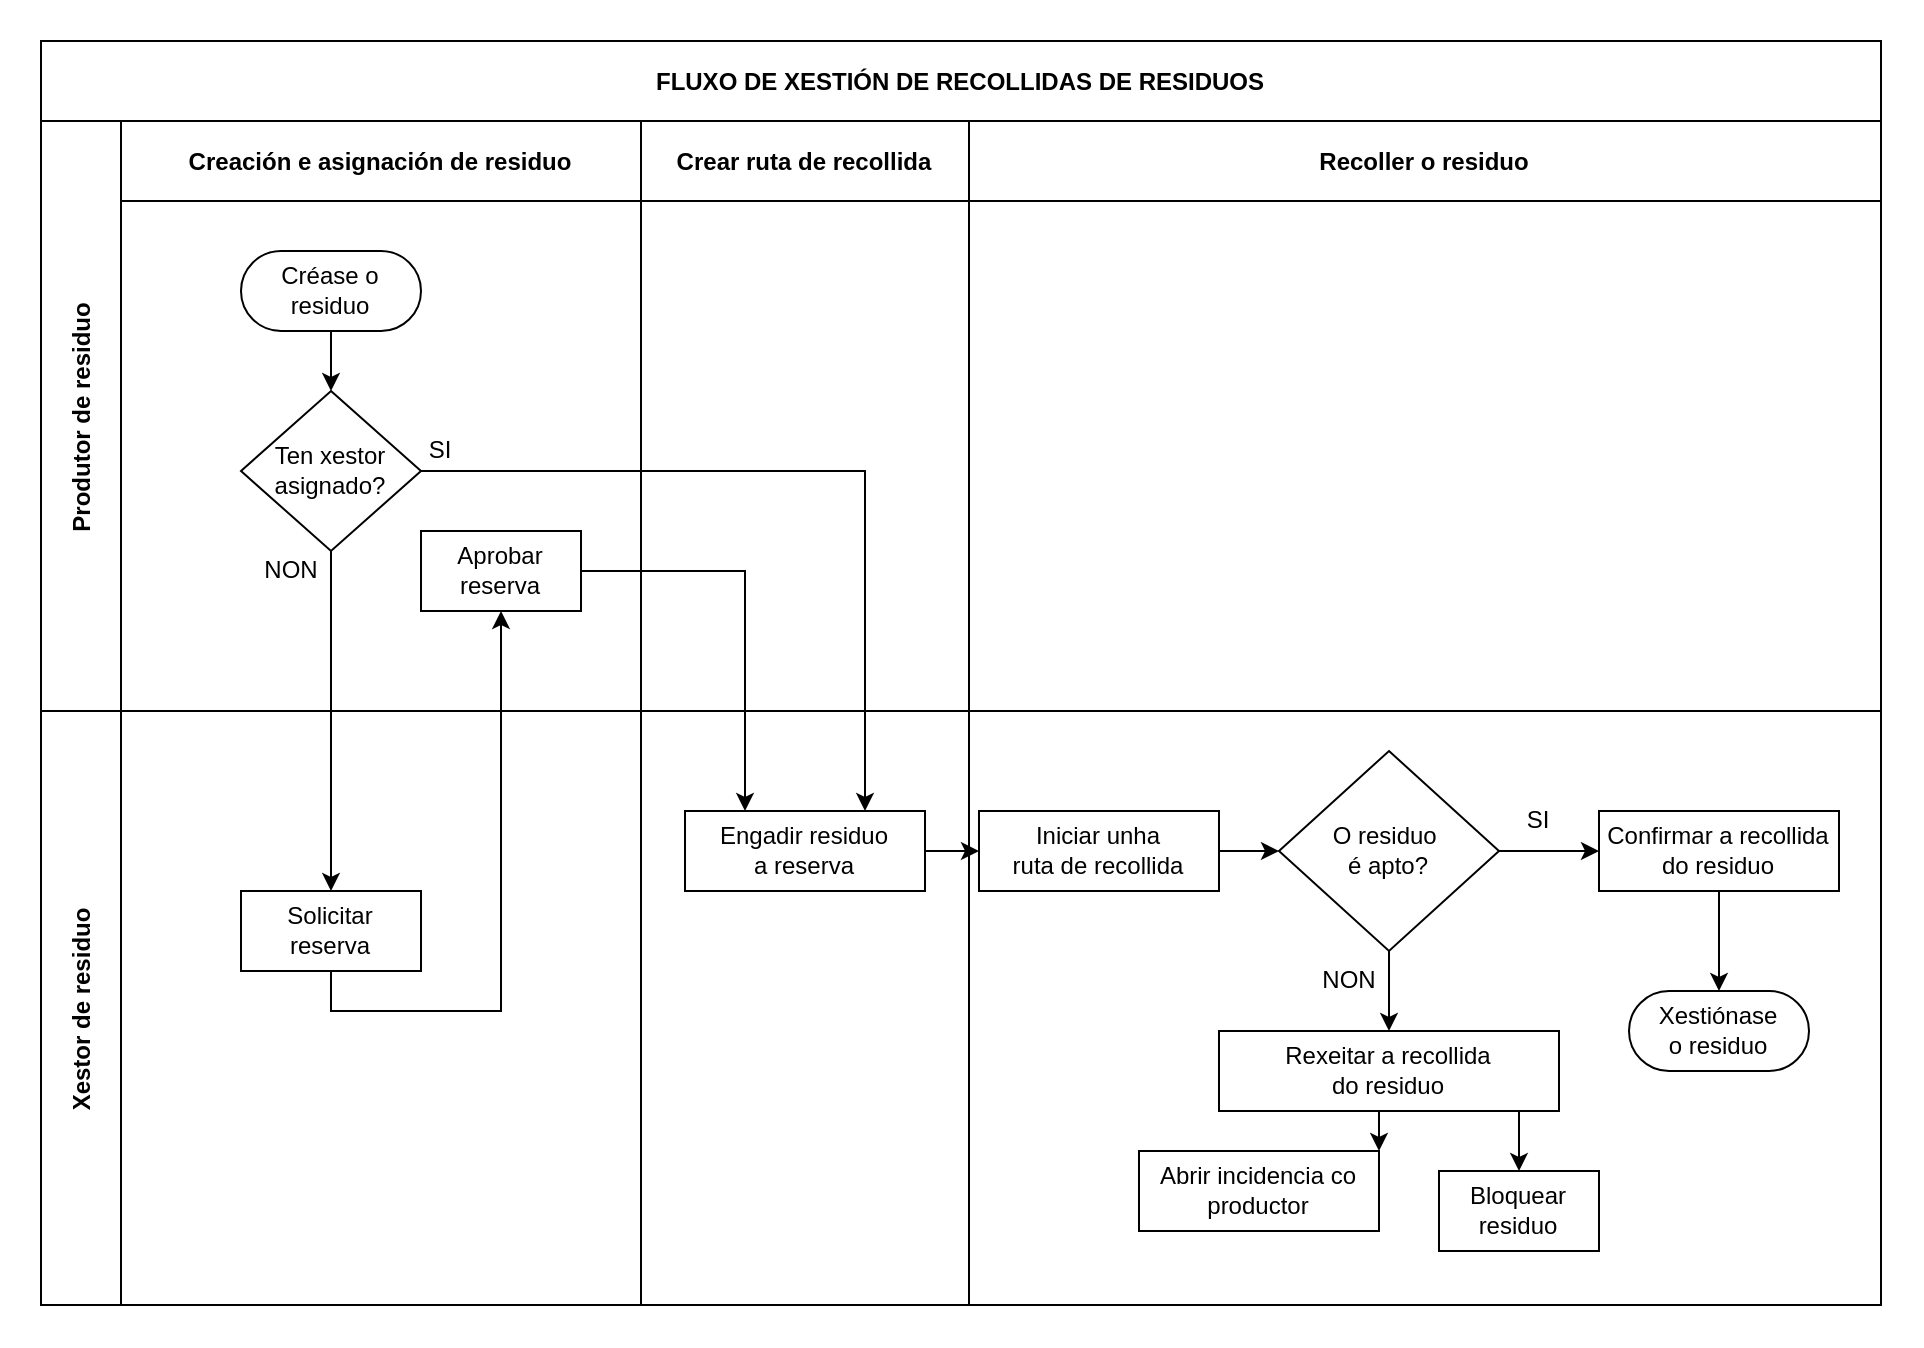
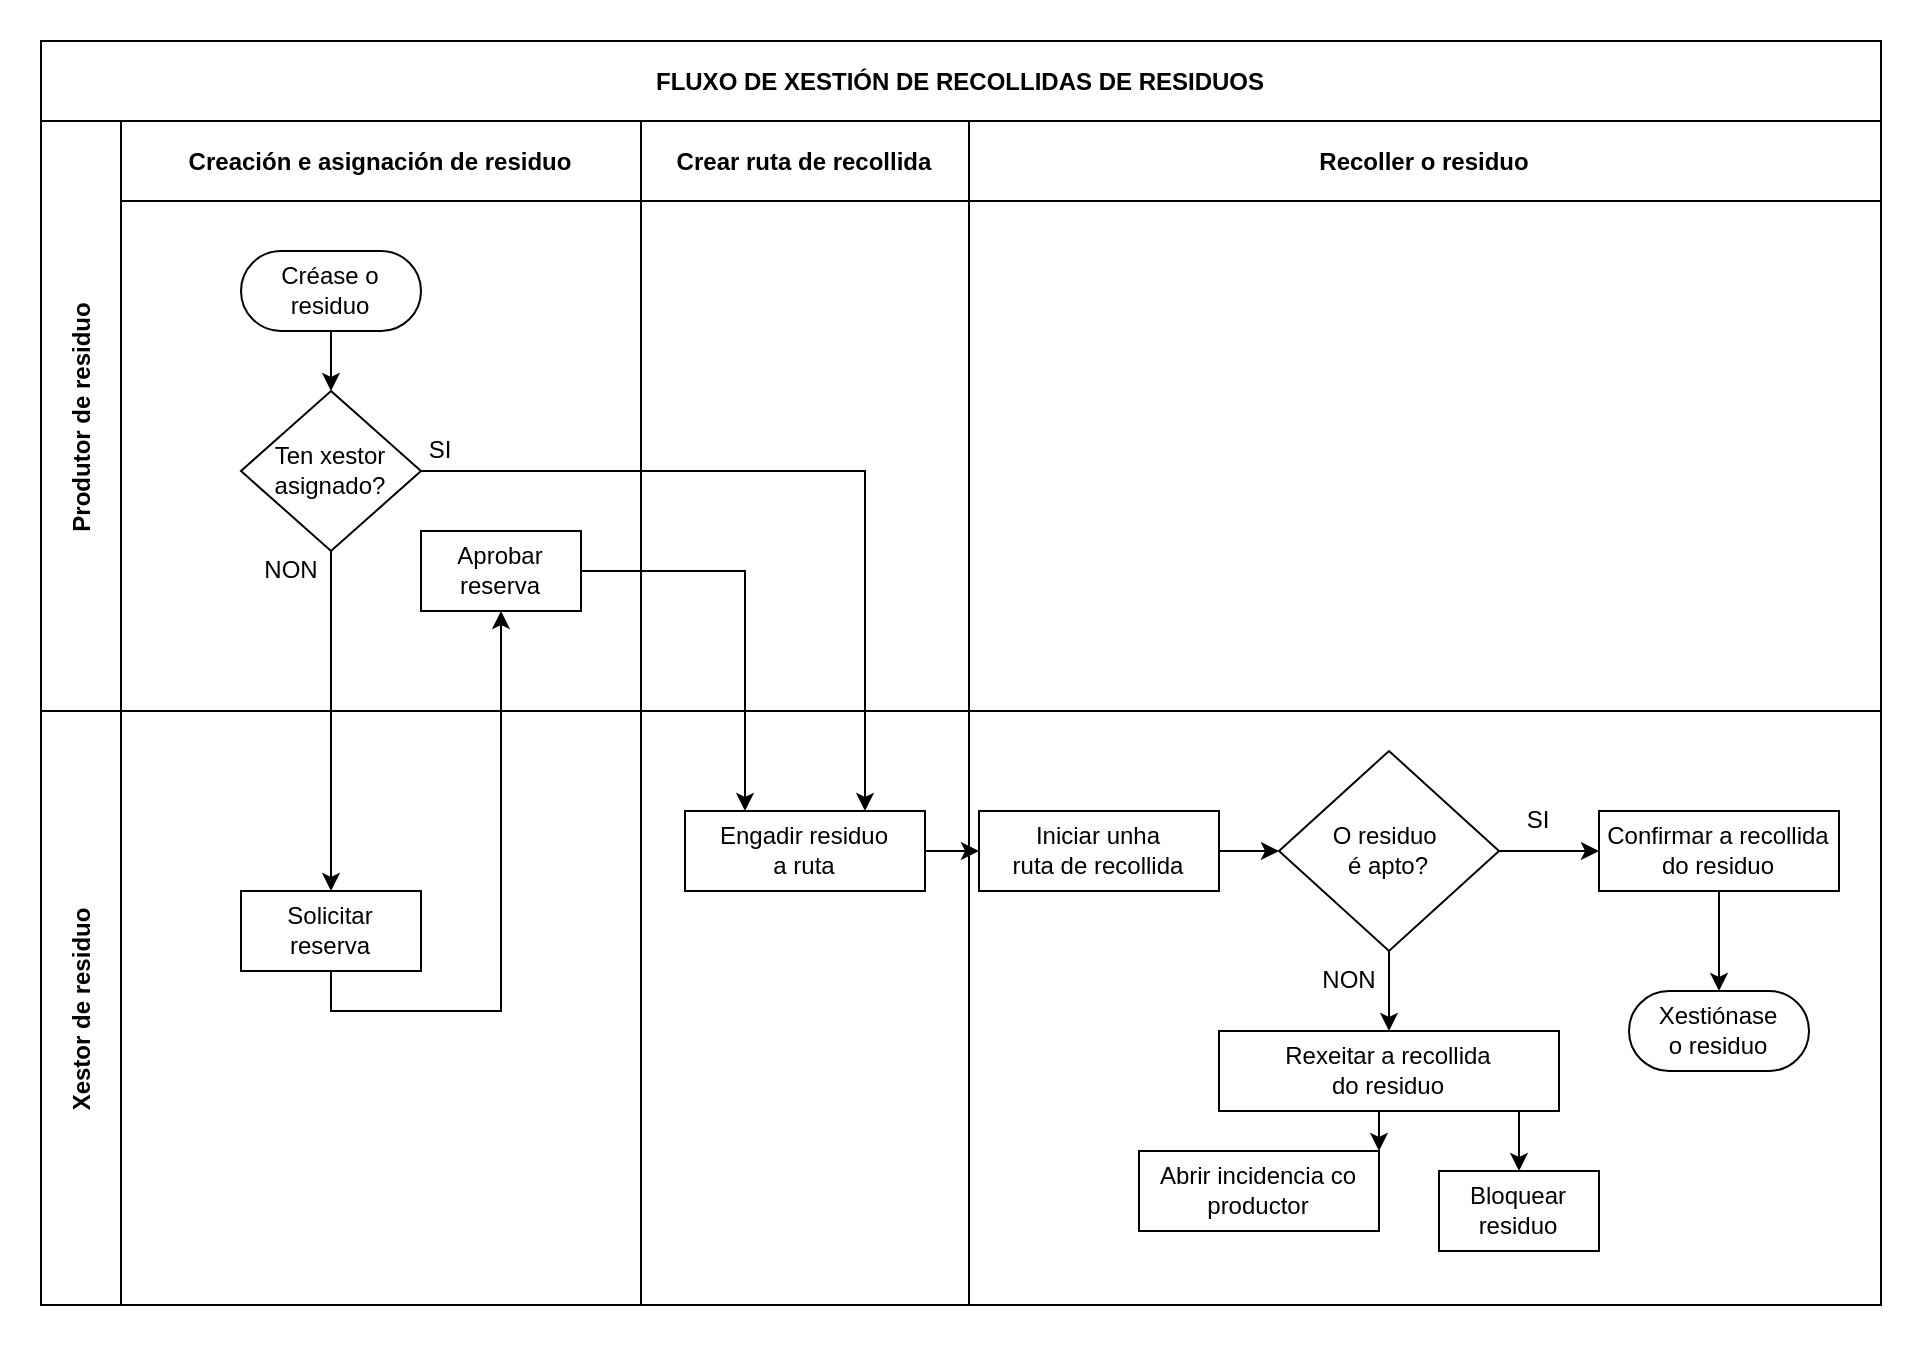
(805, 851) -> (805, 851)
